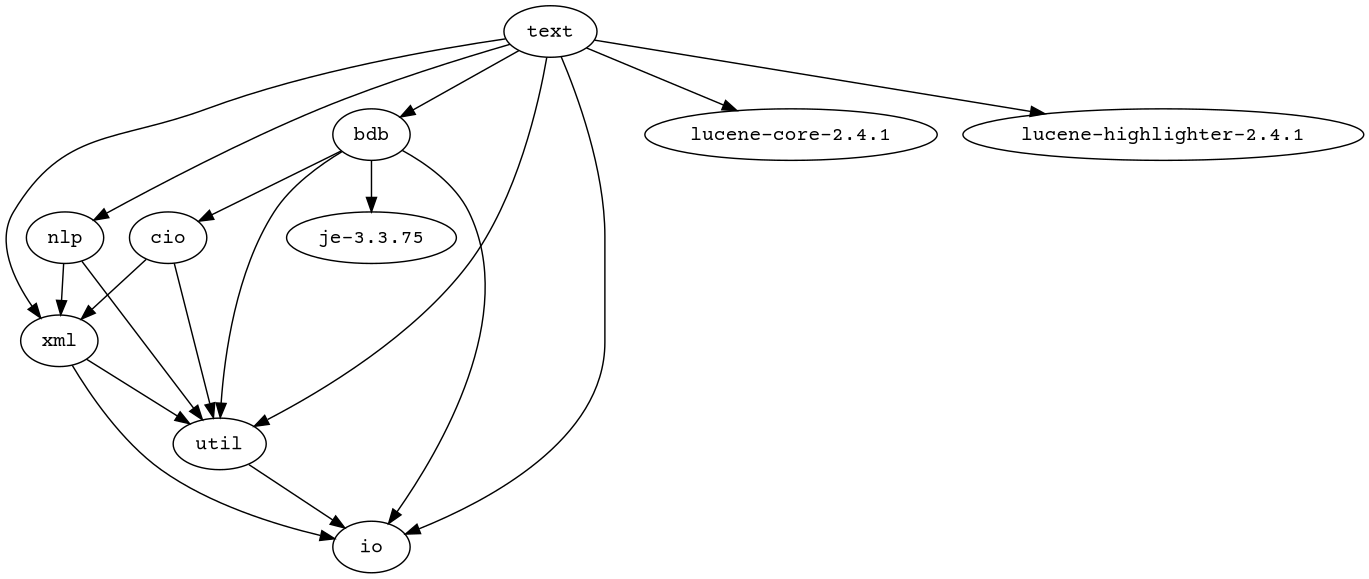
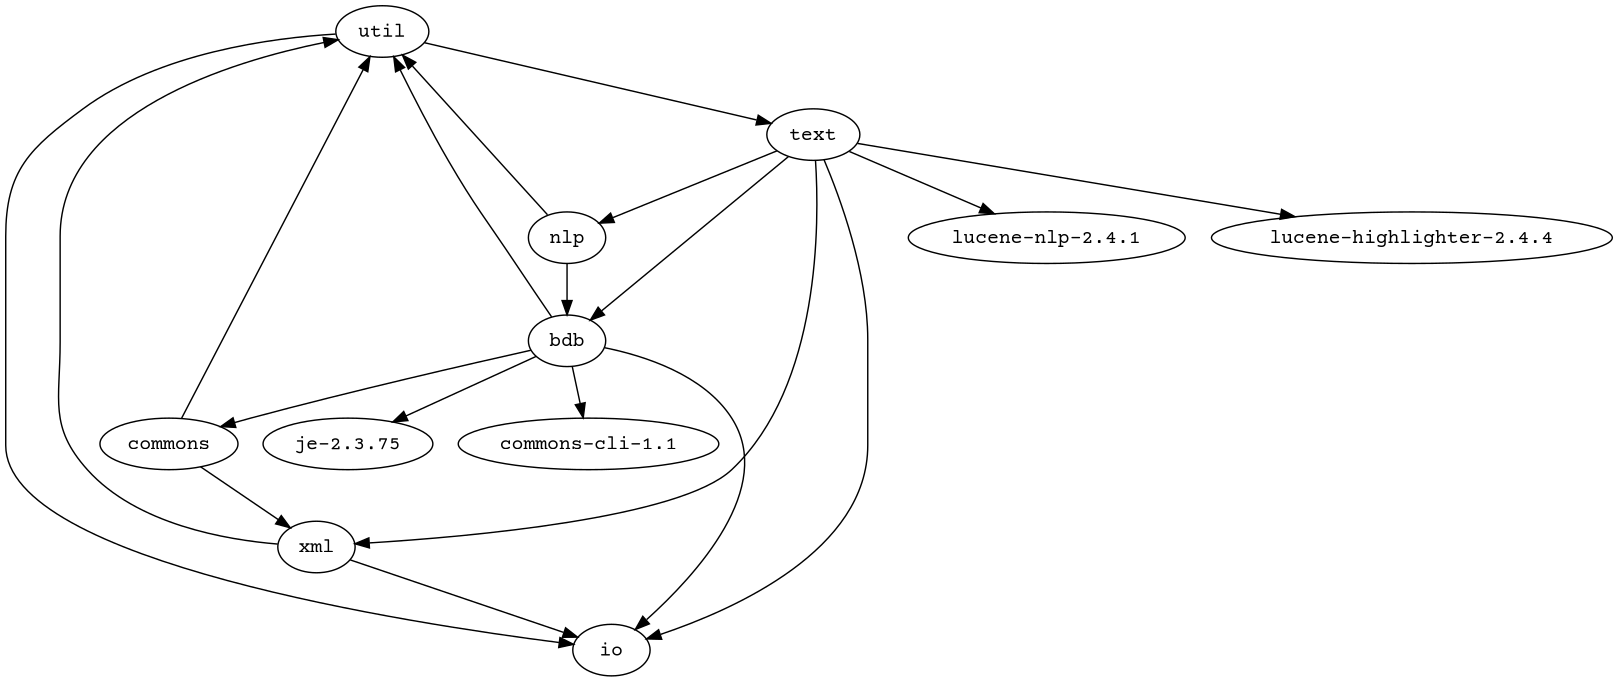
(791, 135) -> (1047, 238)
(1163, 135) -> (1412, 238)
(168, 238) -> (169, 444)
(371, 238) -> (348, 444)
(458, 277) -> (591, 81)
(63, 282) -> (567, 282)
none -> (589, 444)
